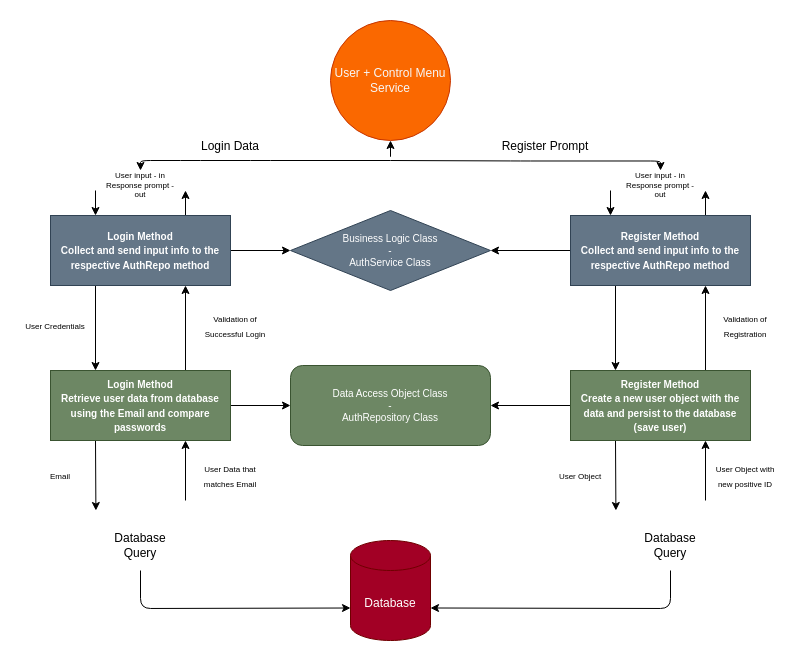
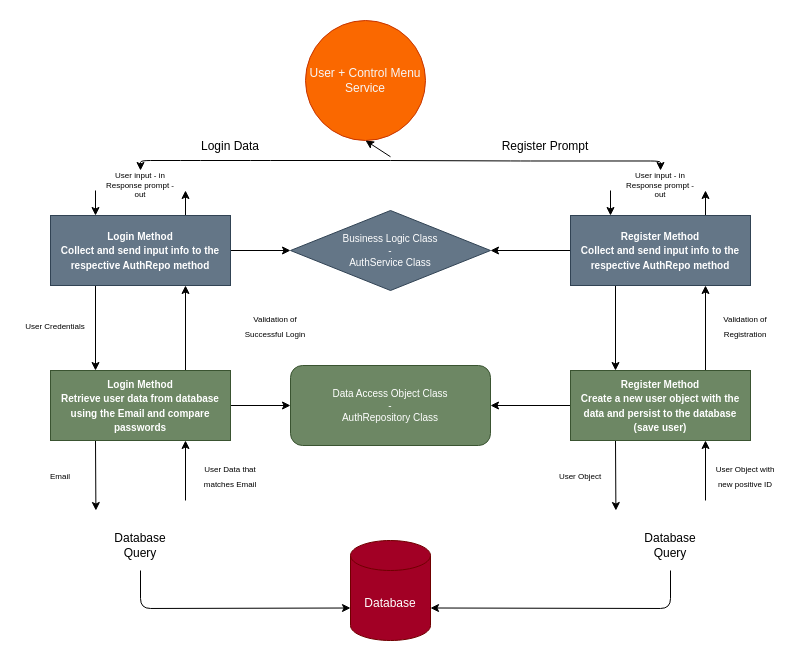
(391, 81) -> (366, 81)
(236, 326) -> (276, 326)
